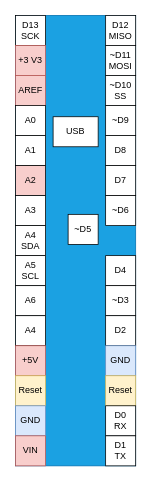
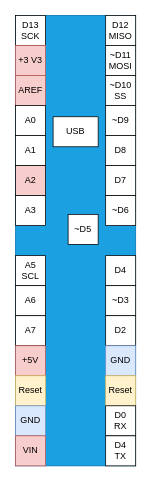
(30, 240) -> none
(30, 330) -> (30, 330)
(120, 450) -> (120, 450)
